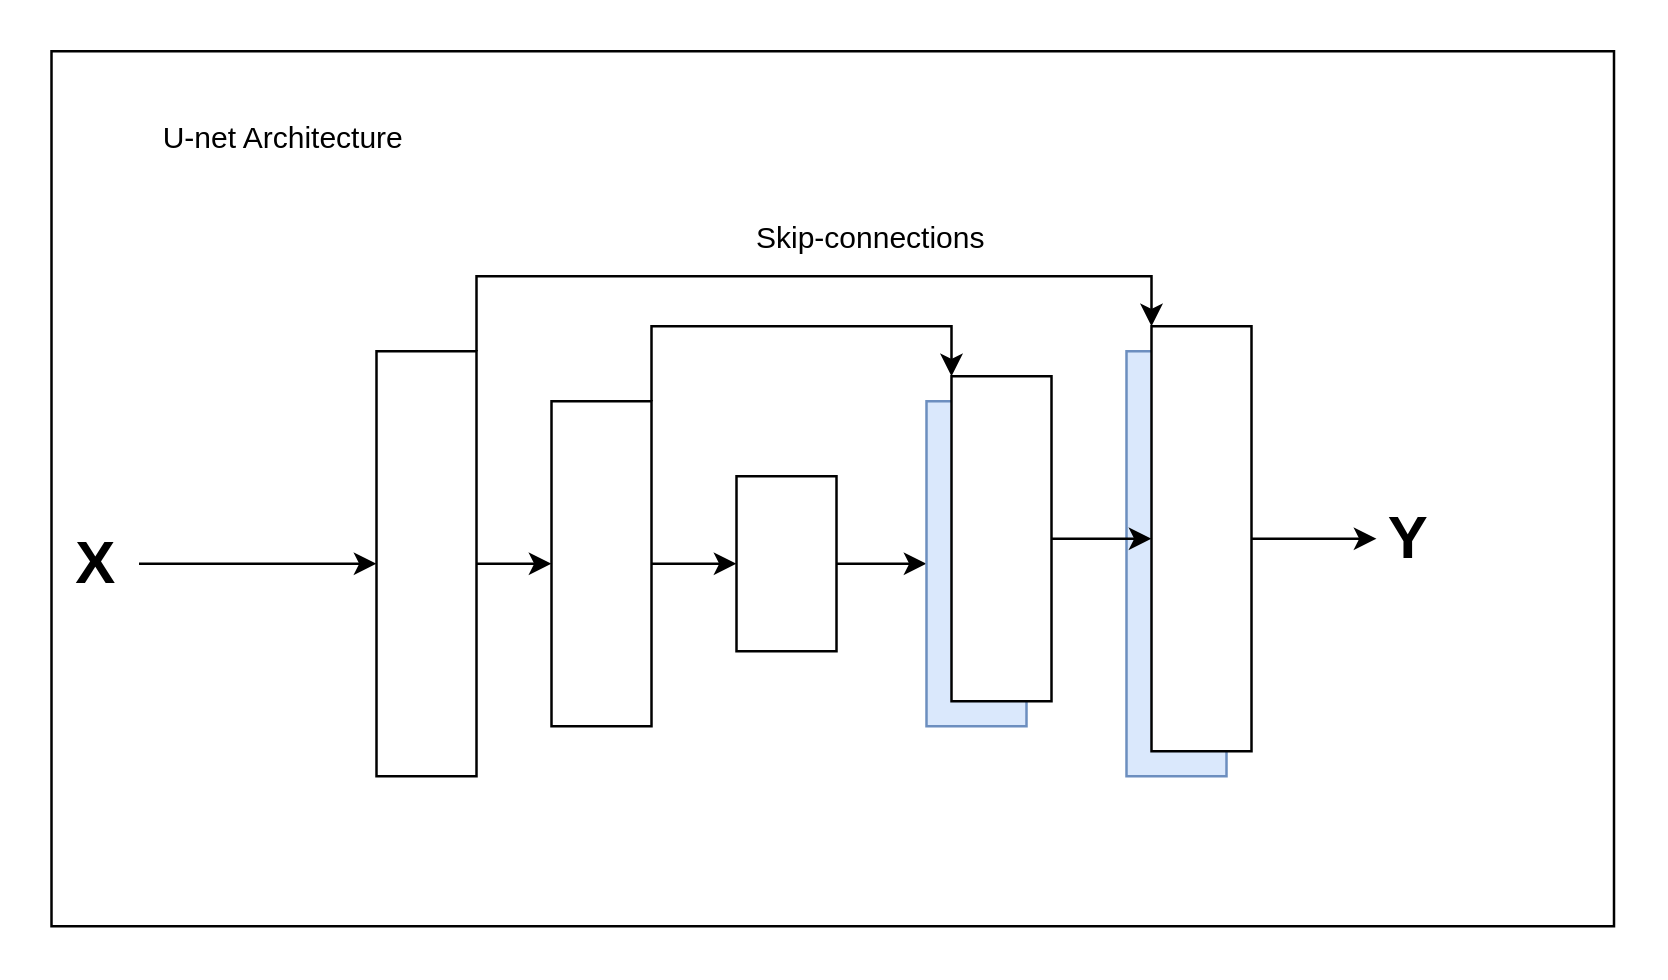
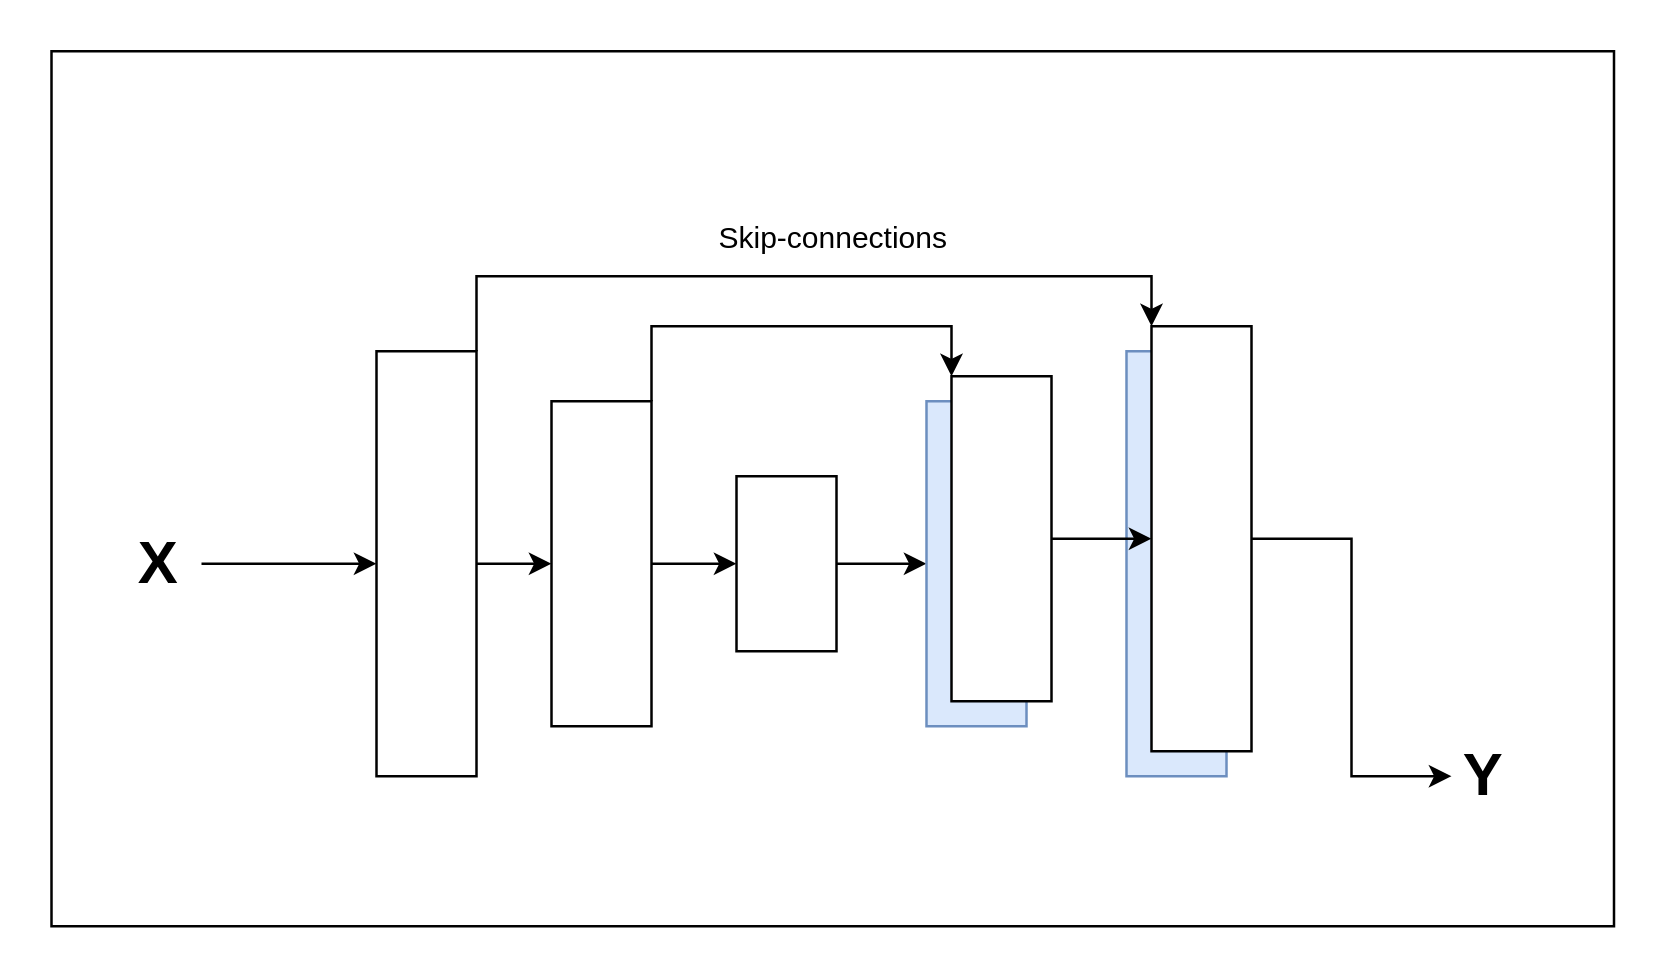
(284, 139) -> none
(871, 239) -> (834, 239)
(1414, 539) -> (1489, 776)
(101, 564) -> (164, 564)
